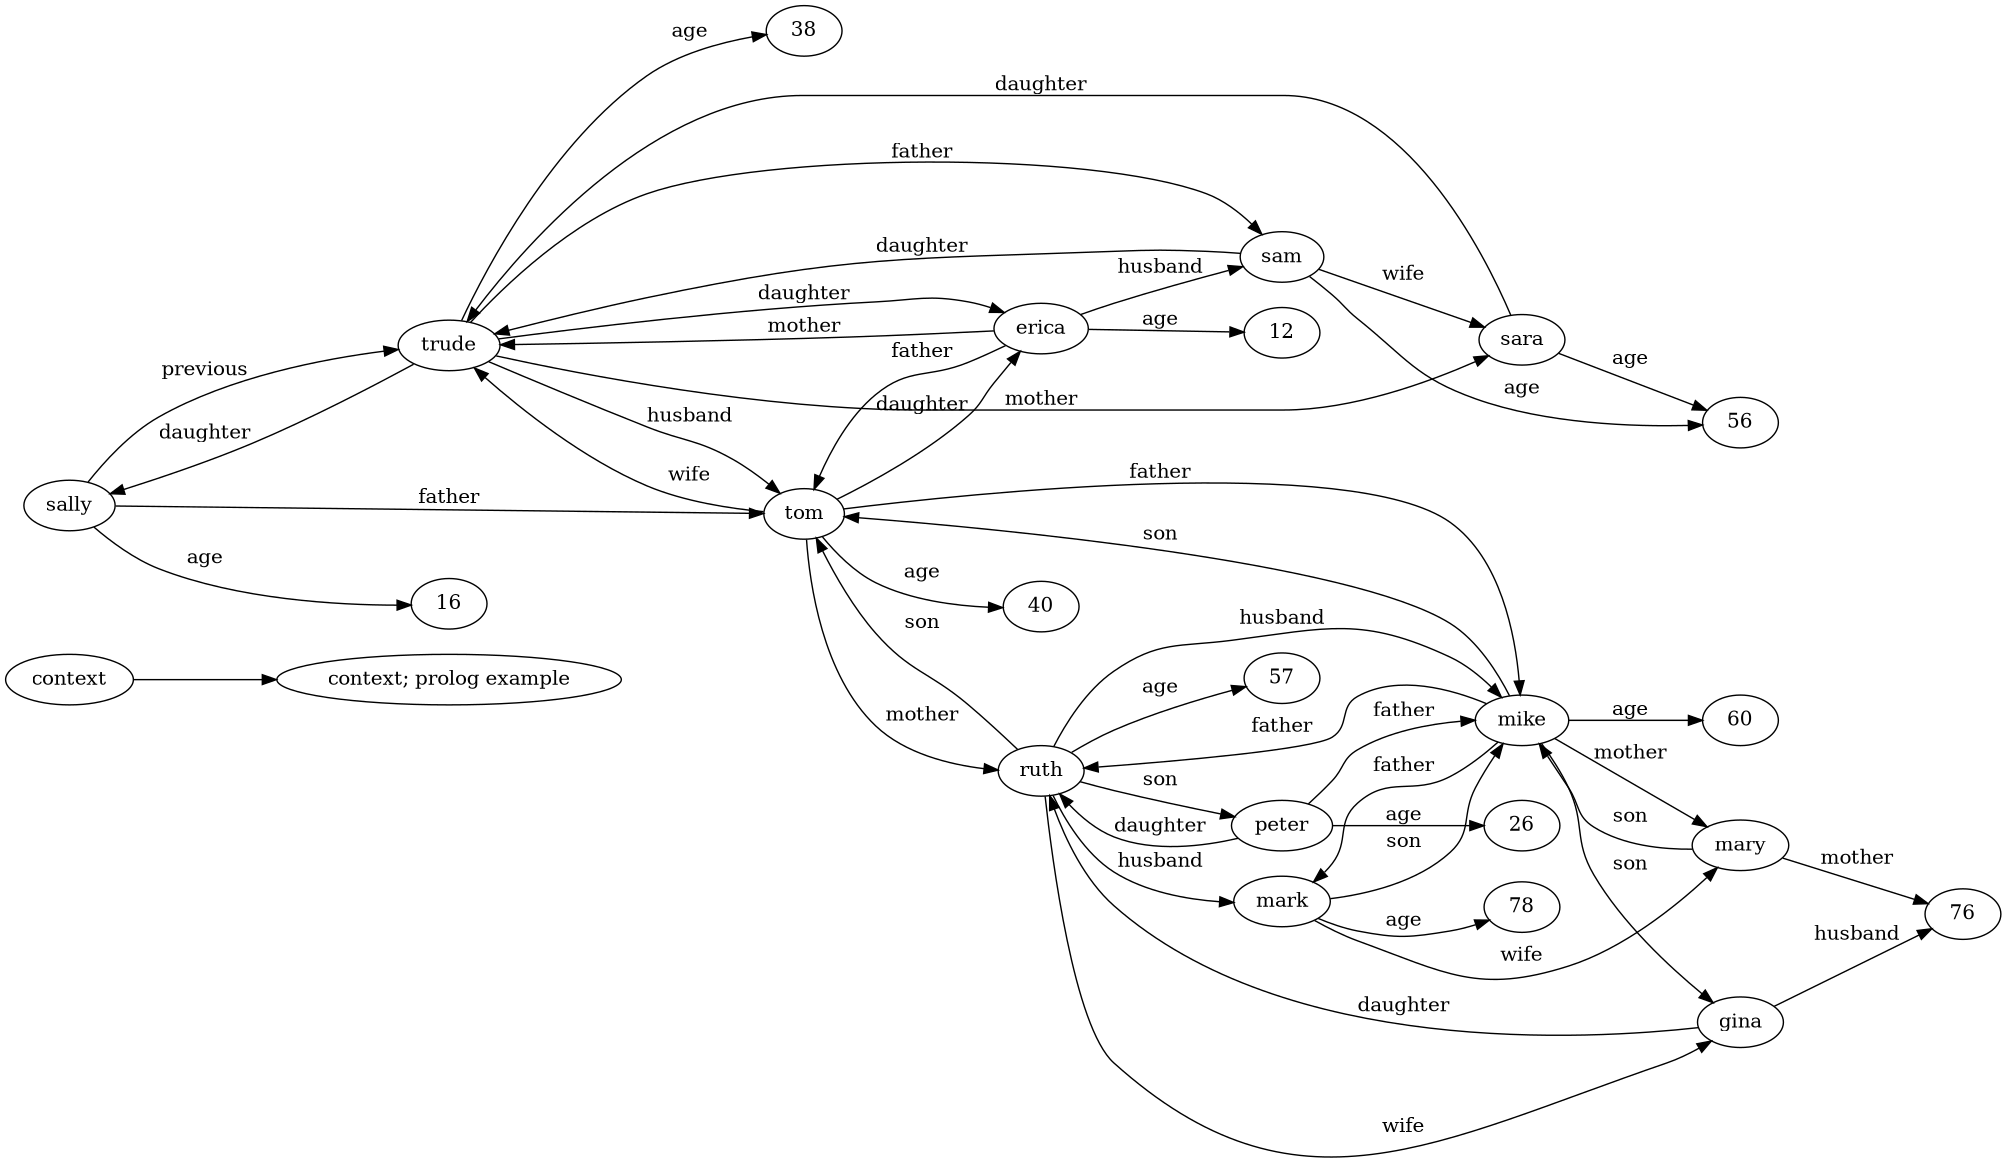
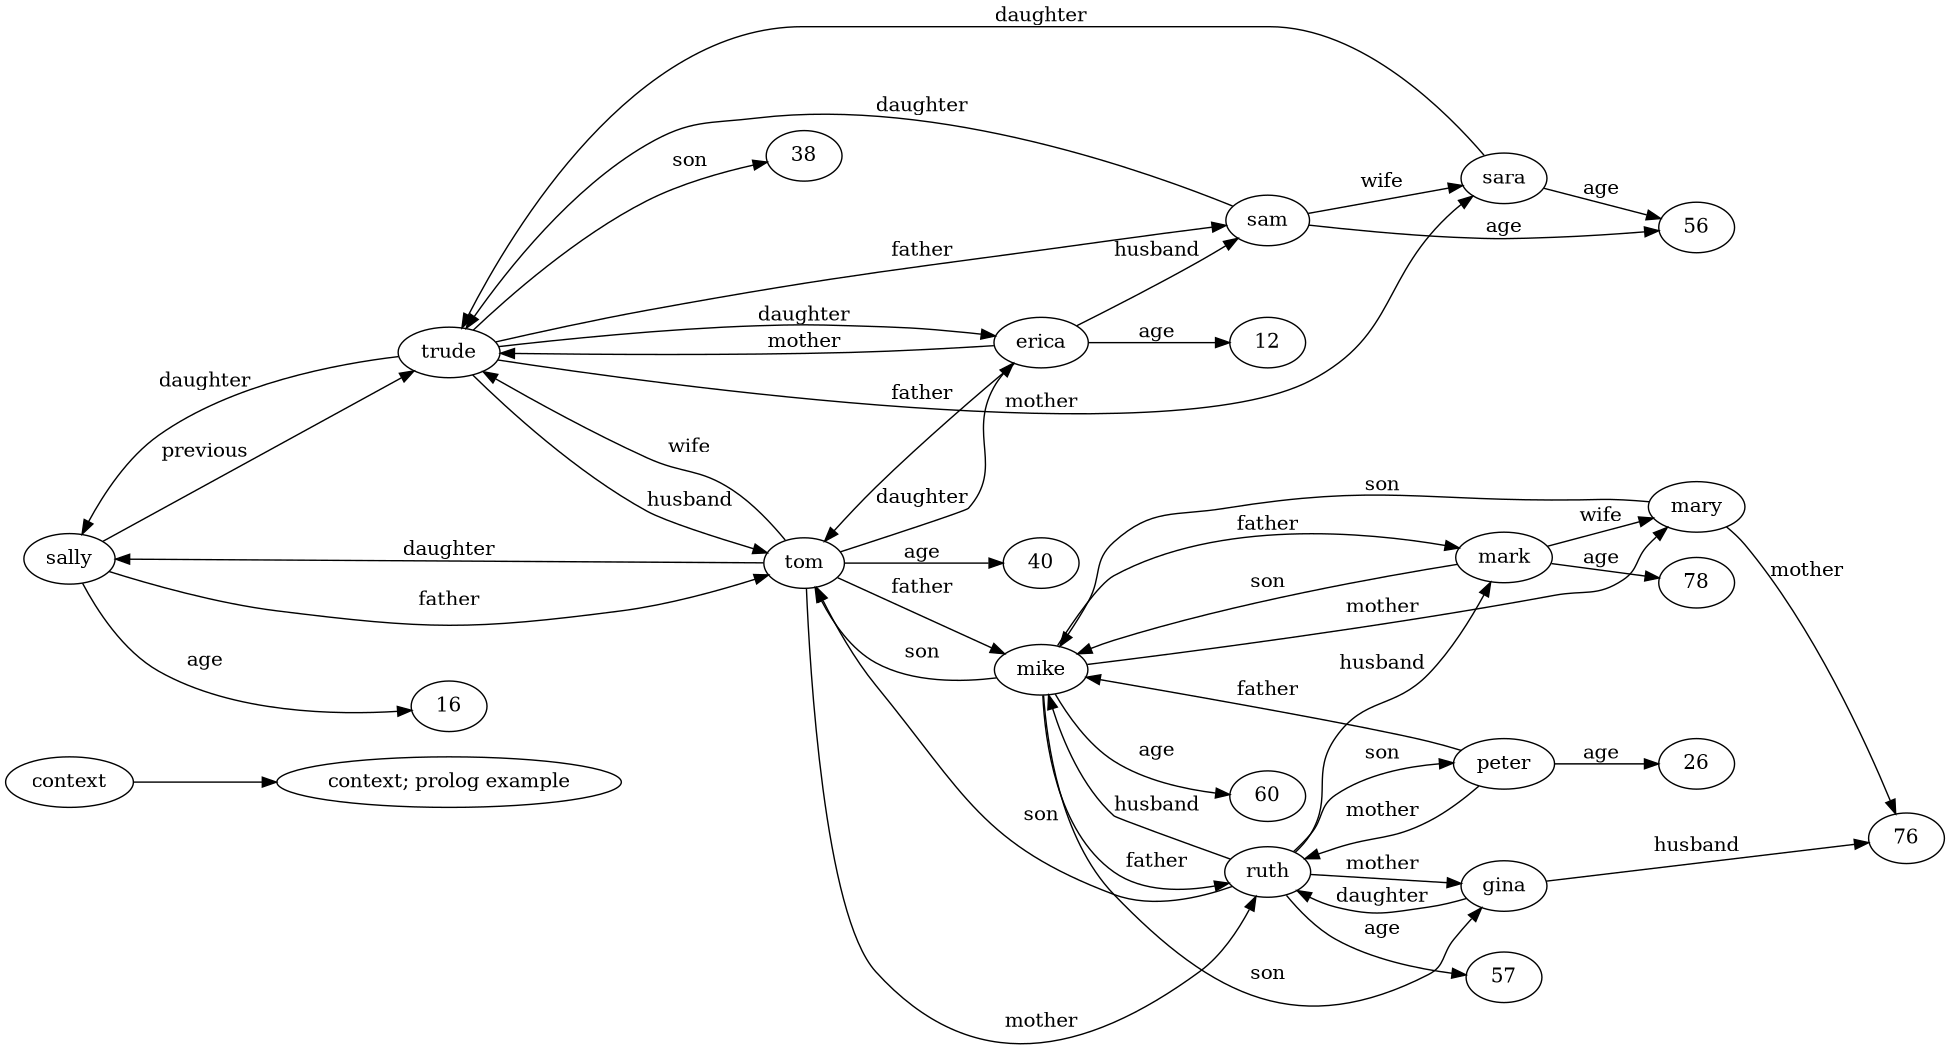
(690, 32) -> (690, 161)
none -> (447, 561)
(1160, 826) -> (1382, 811)
(1404, 1127) -> (1382, 864)
